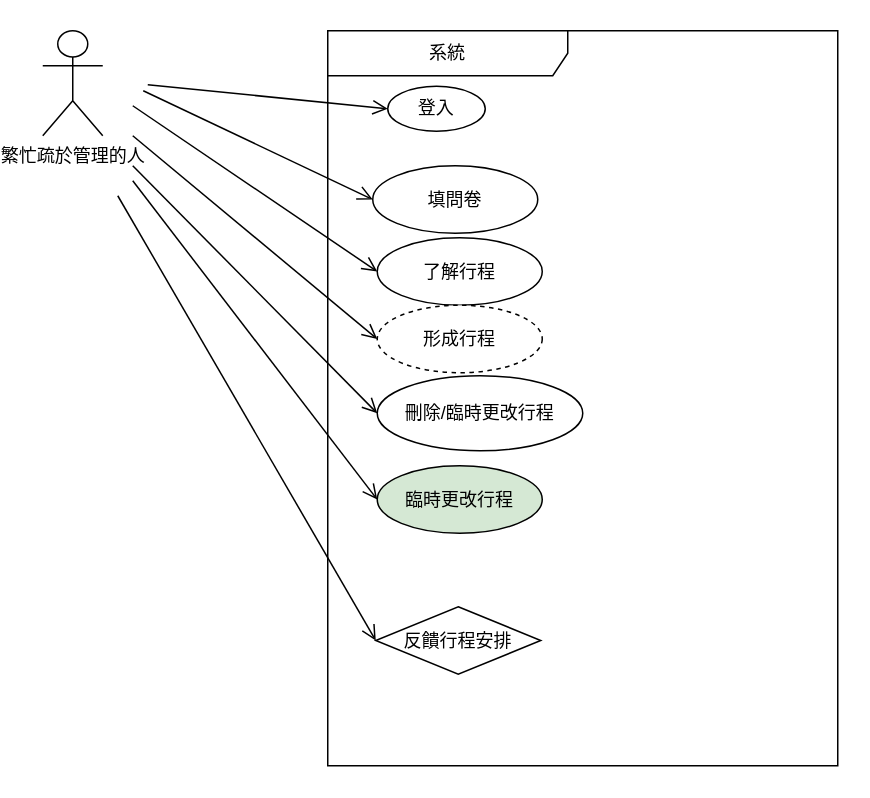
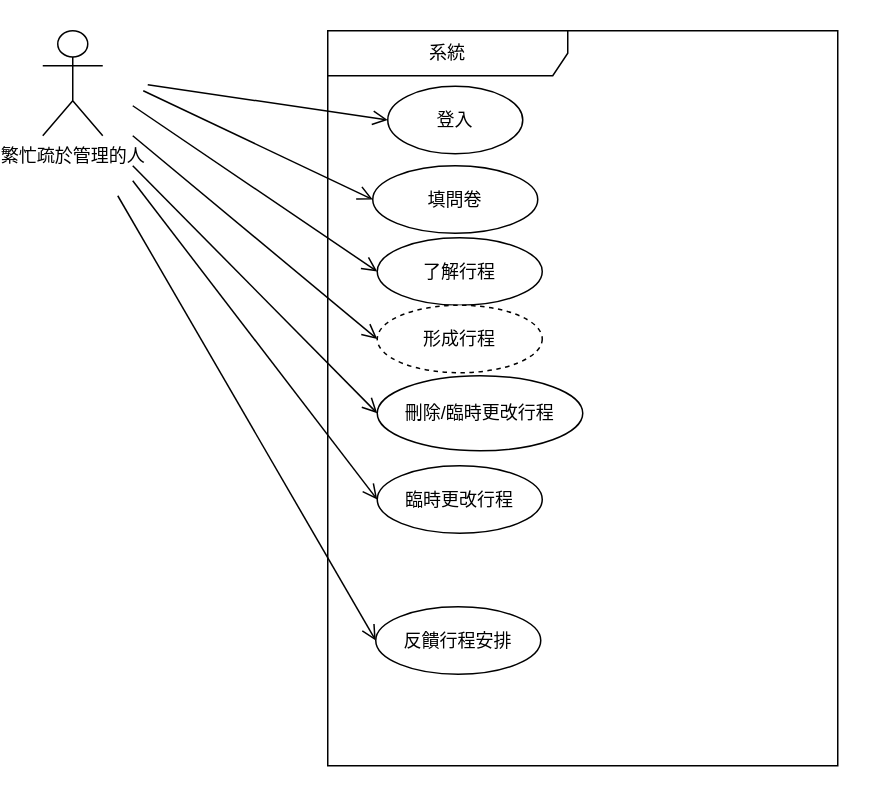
(437, 109) -> (455, 120)
(460, 500) -> (460, 500)
(458, 641) -> (458, 641)
